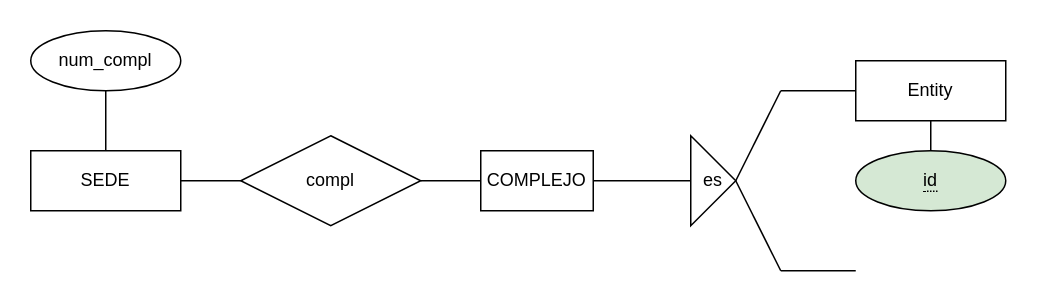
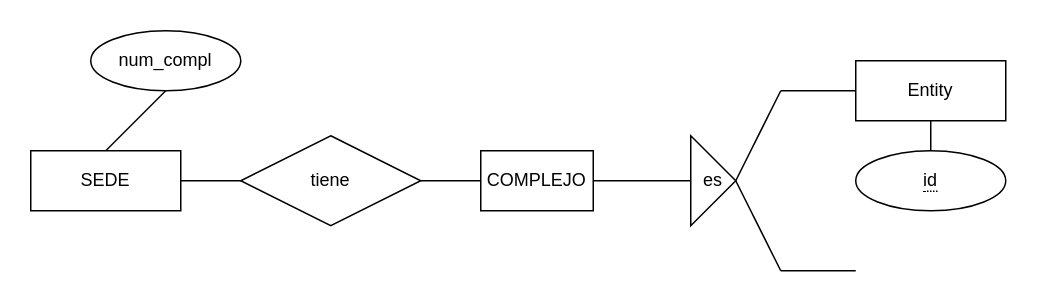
(106, 61) -> (166, 61)
(331, 181) -> (331, 181)
(931, 181) -> (931, 181)
